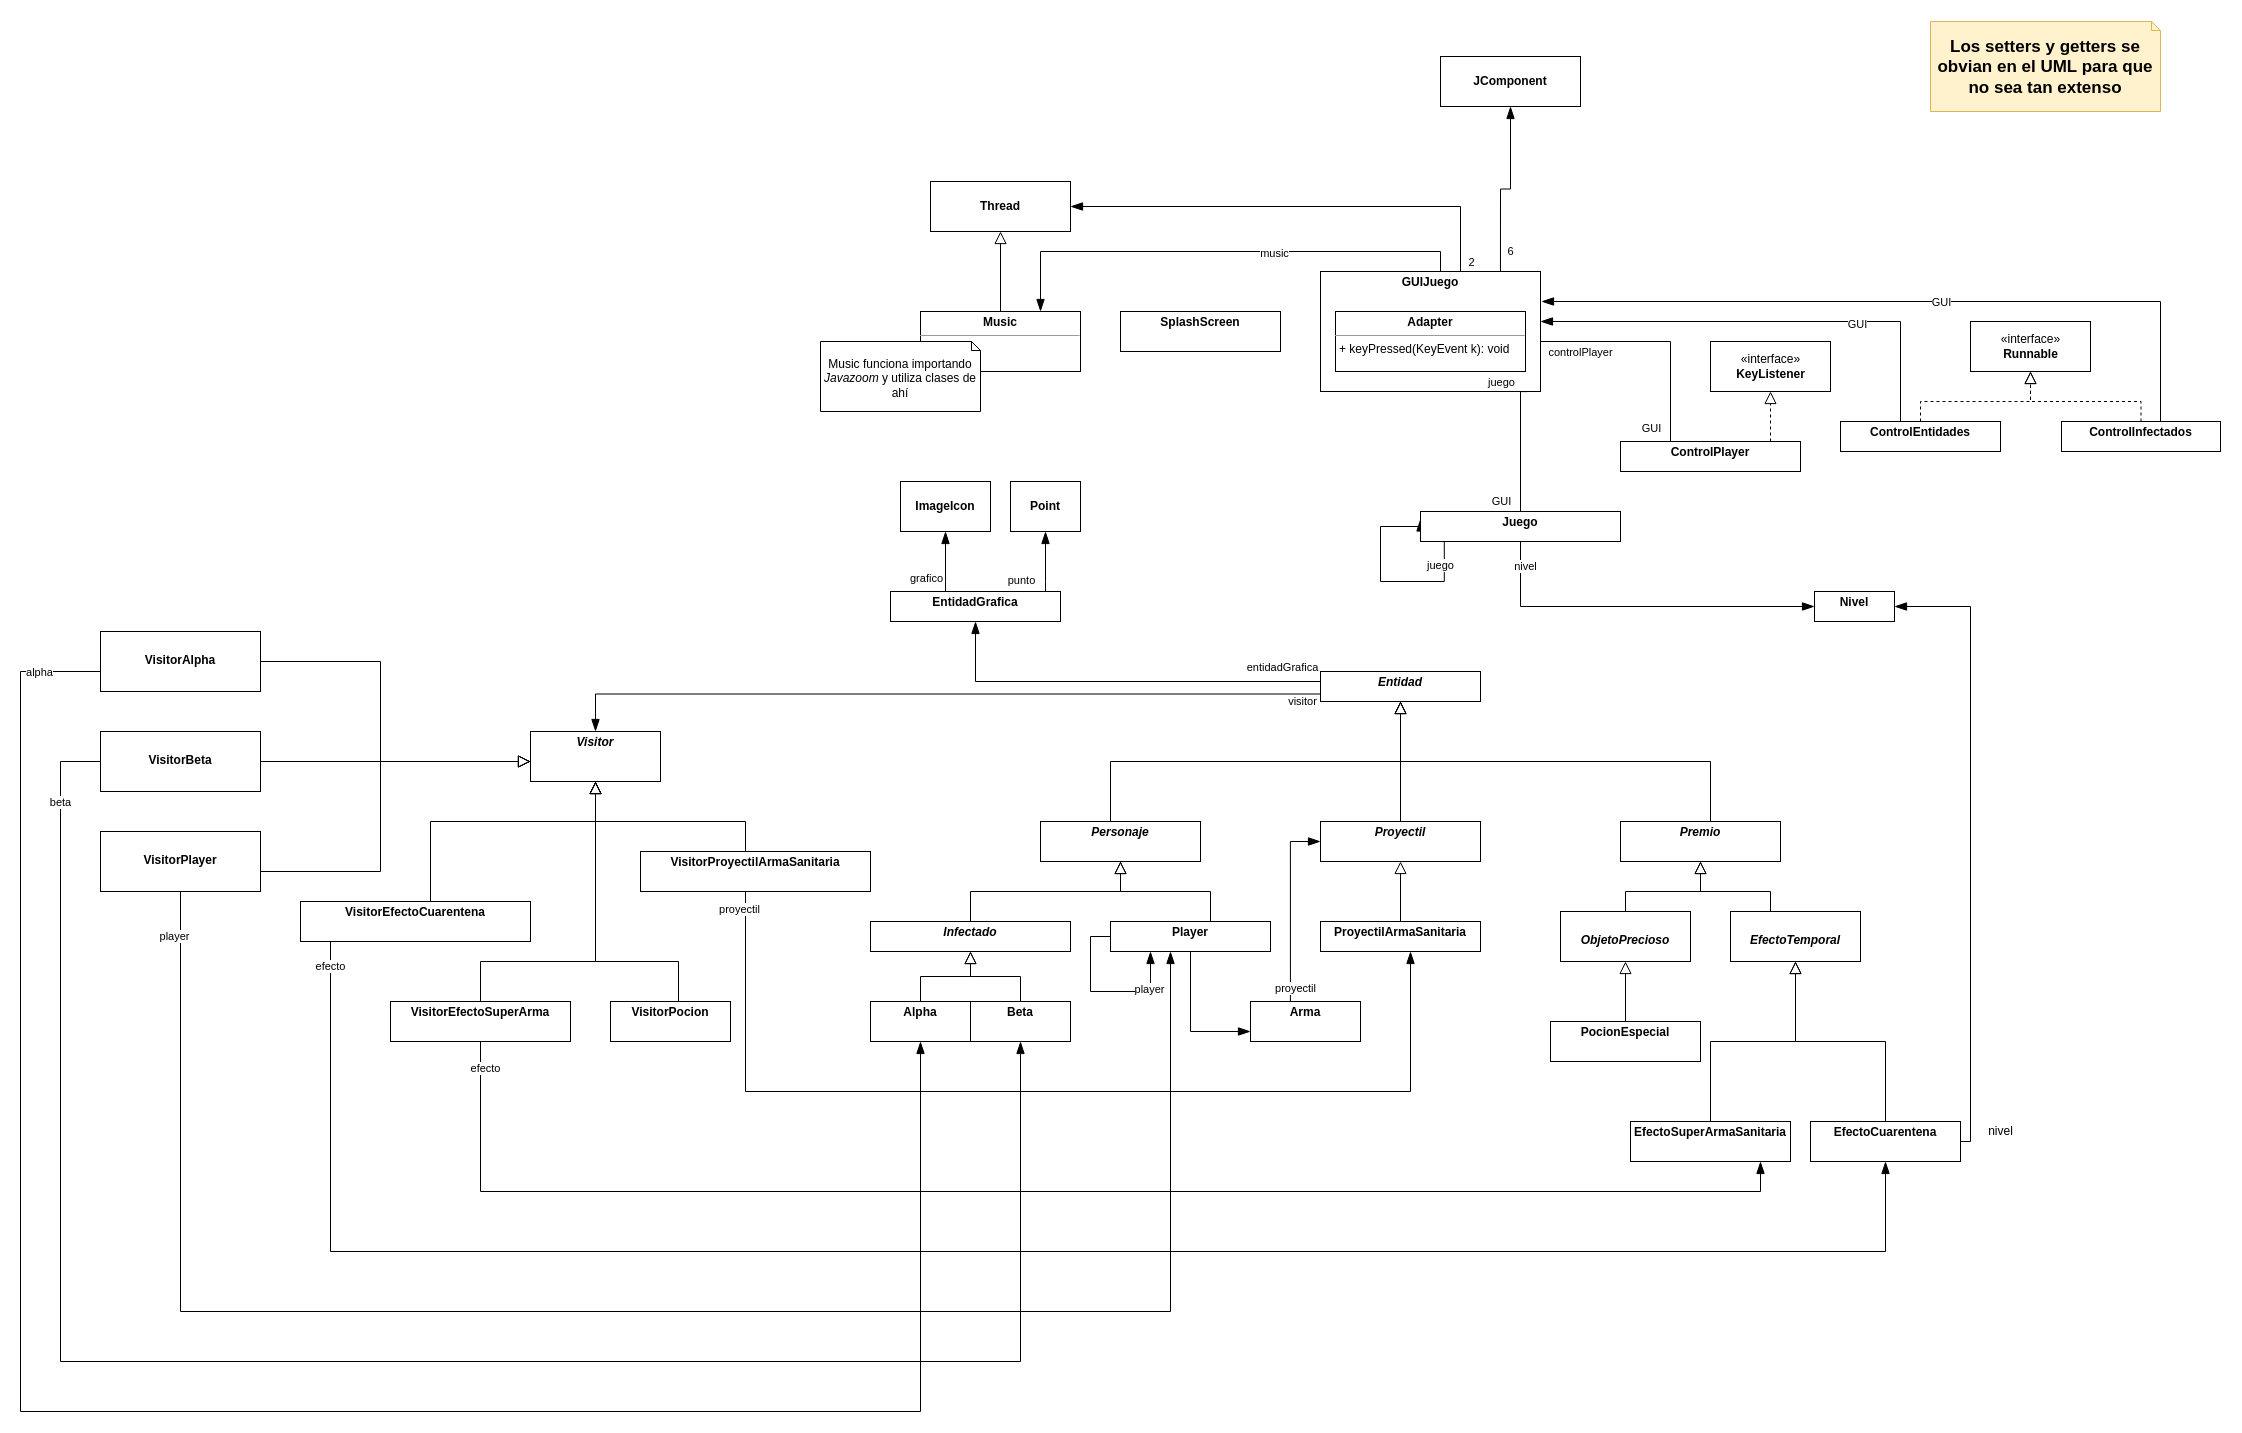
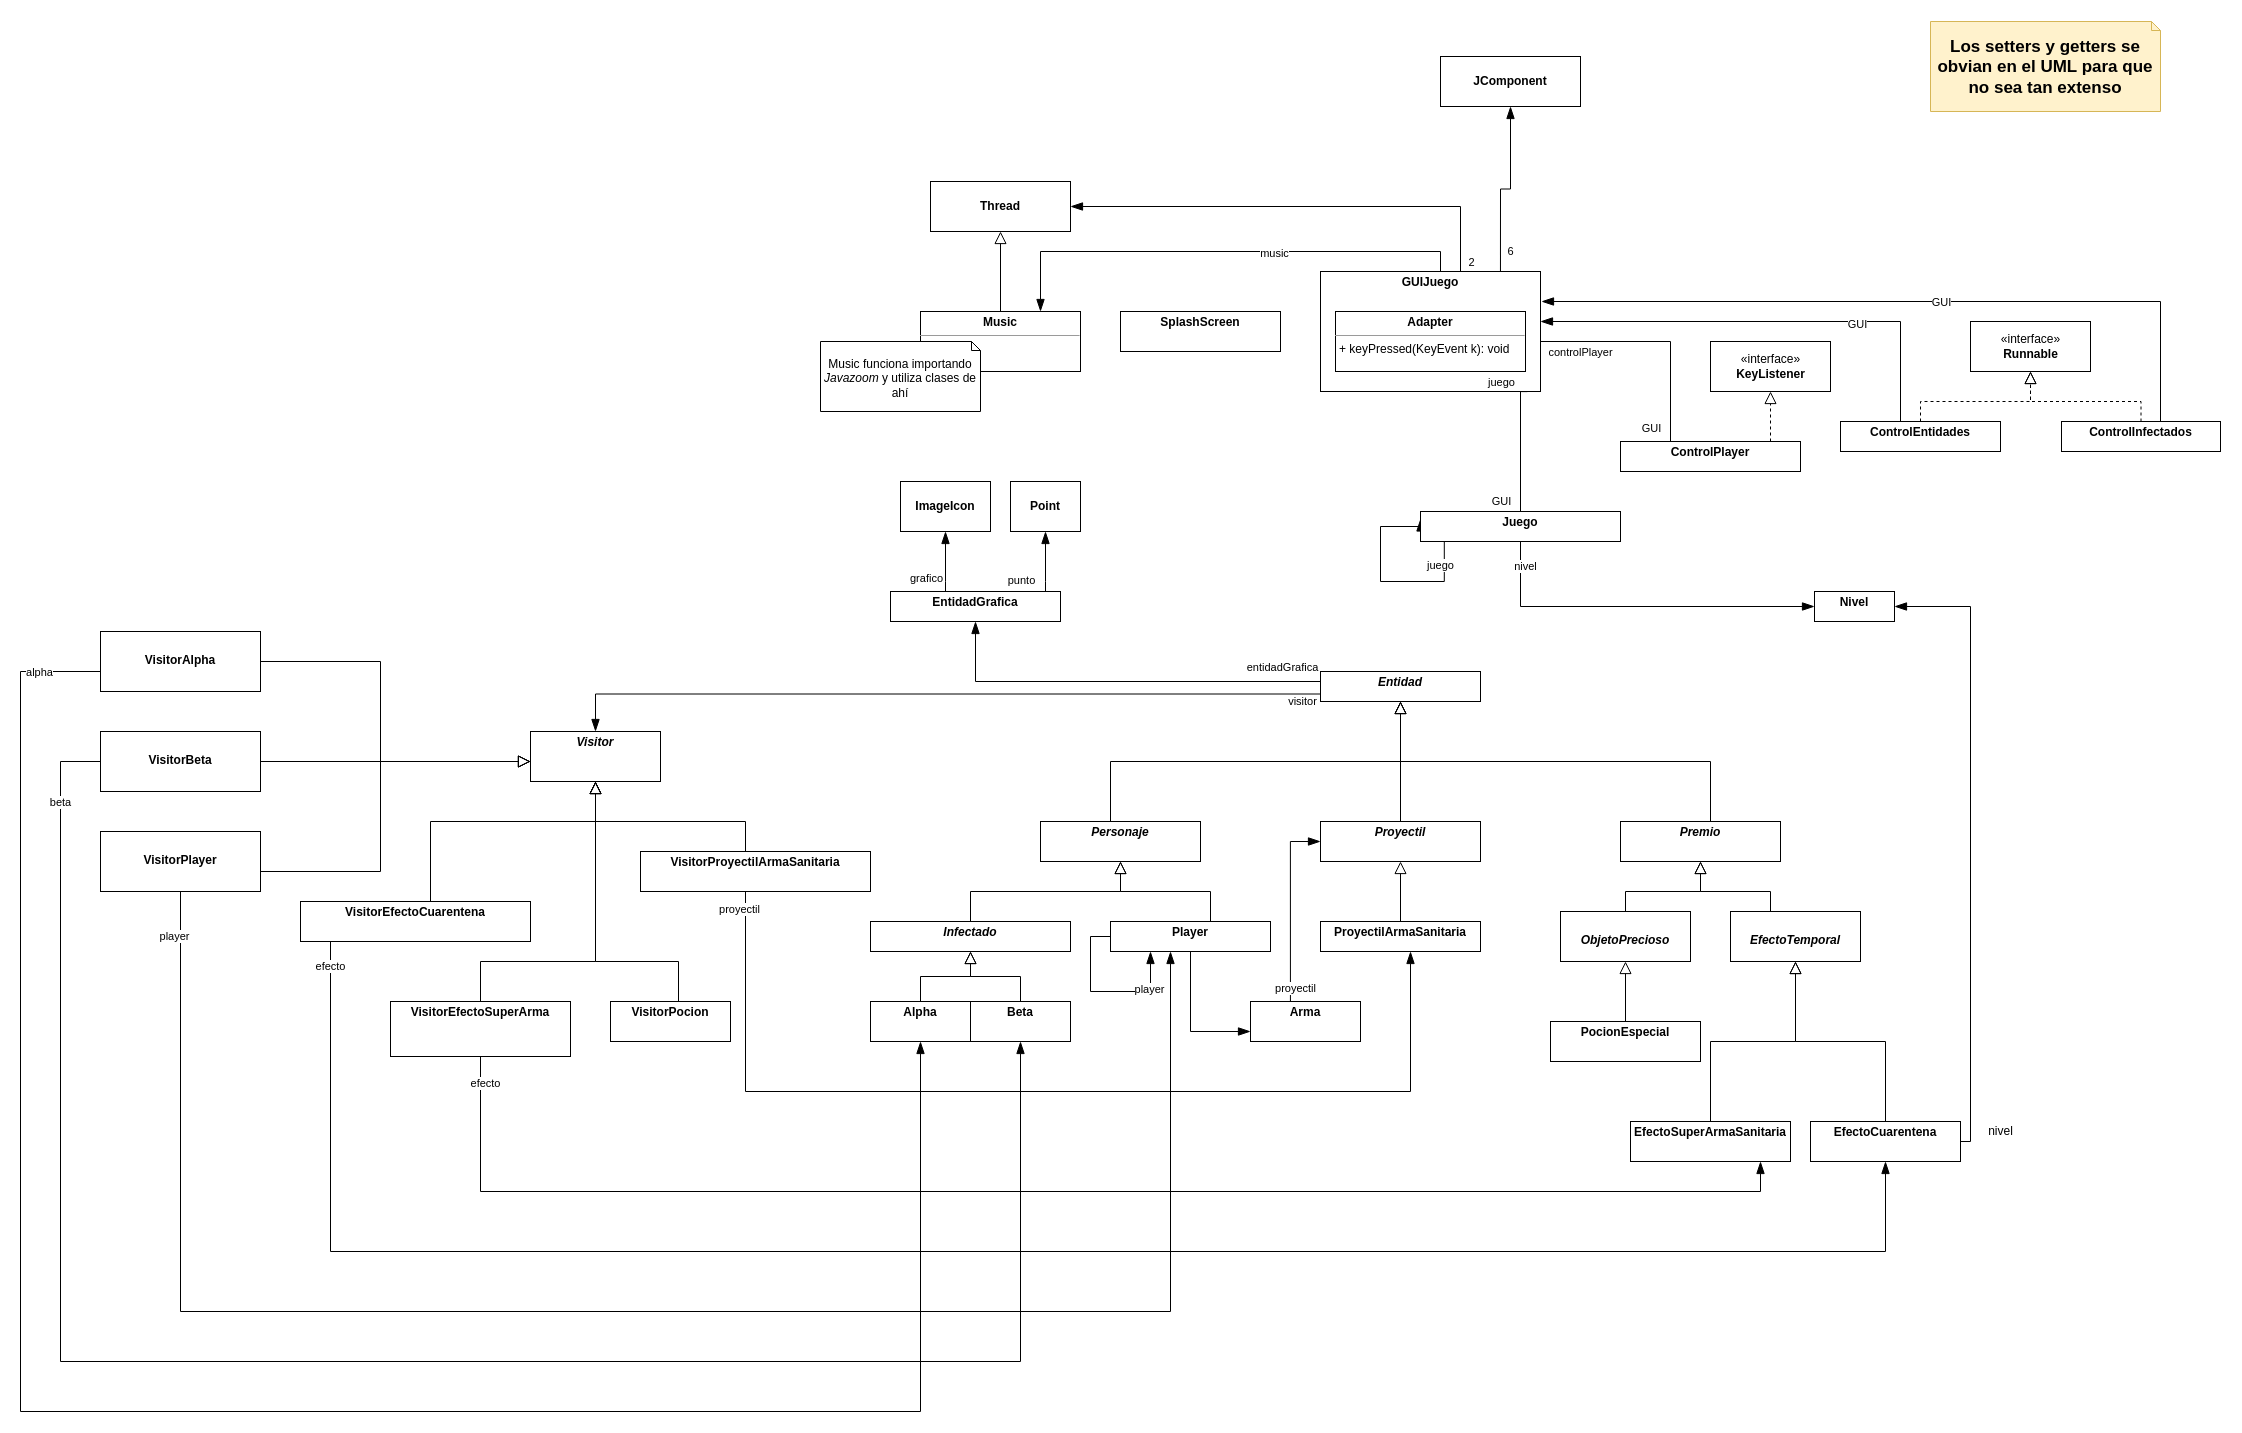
(481, 1022) -> (481, 1029)
